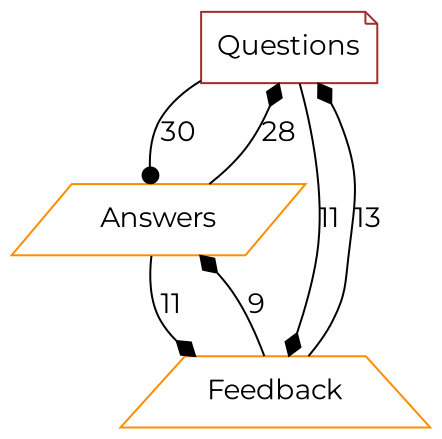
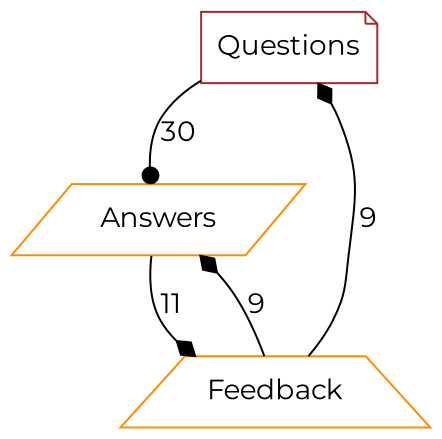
(245, 149) -> none
(320, 209) -> none
(368, 220) -> (368, 220)
